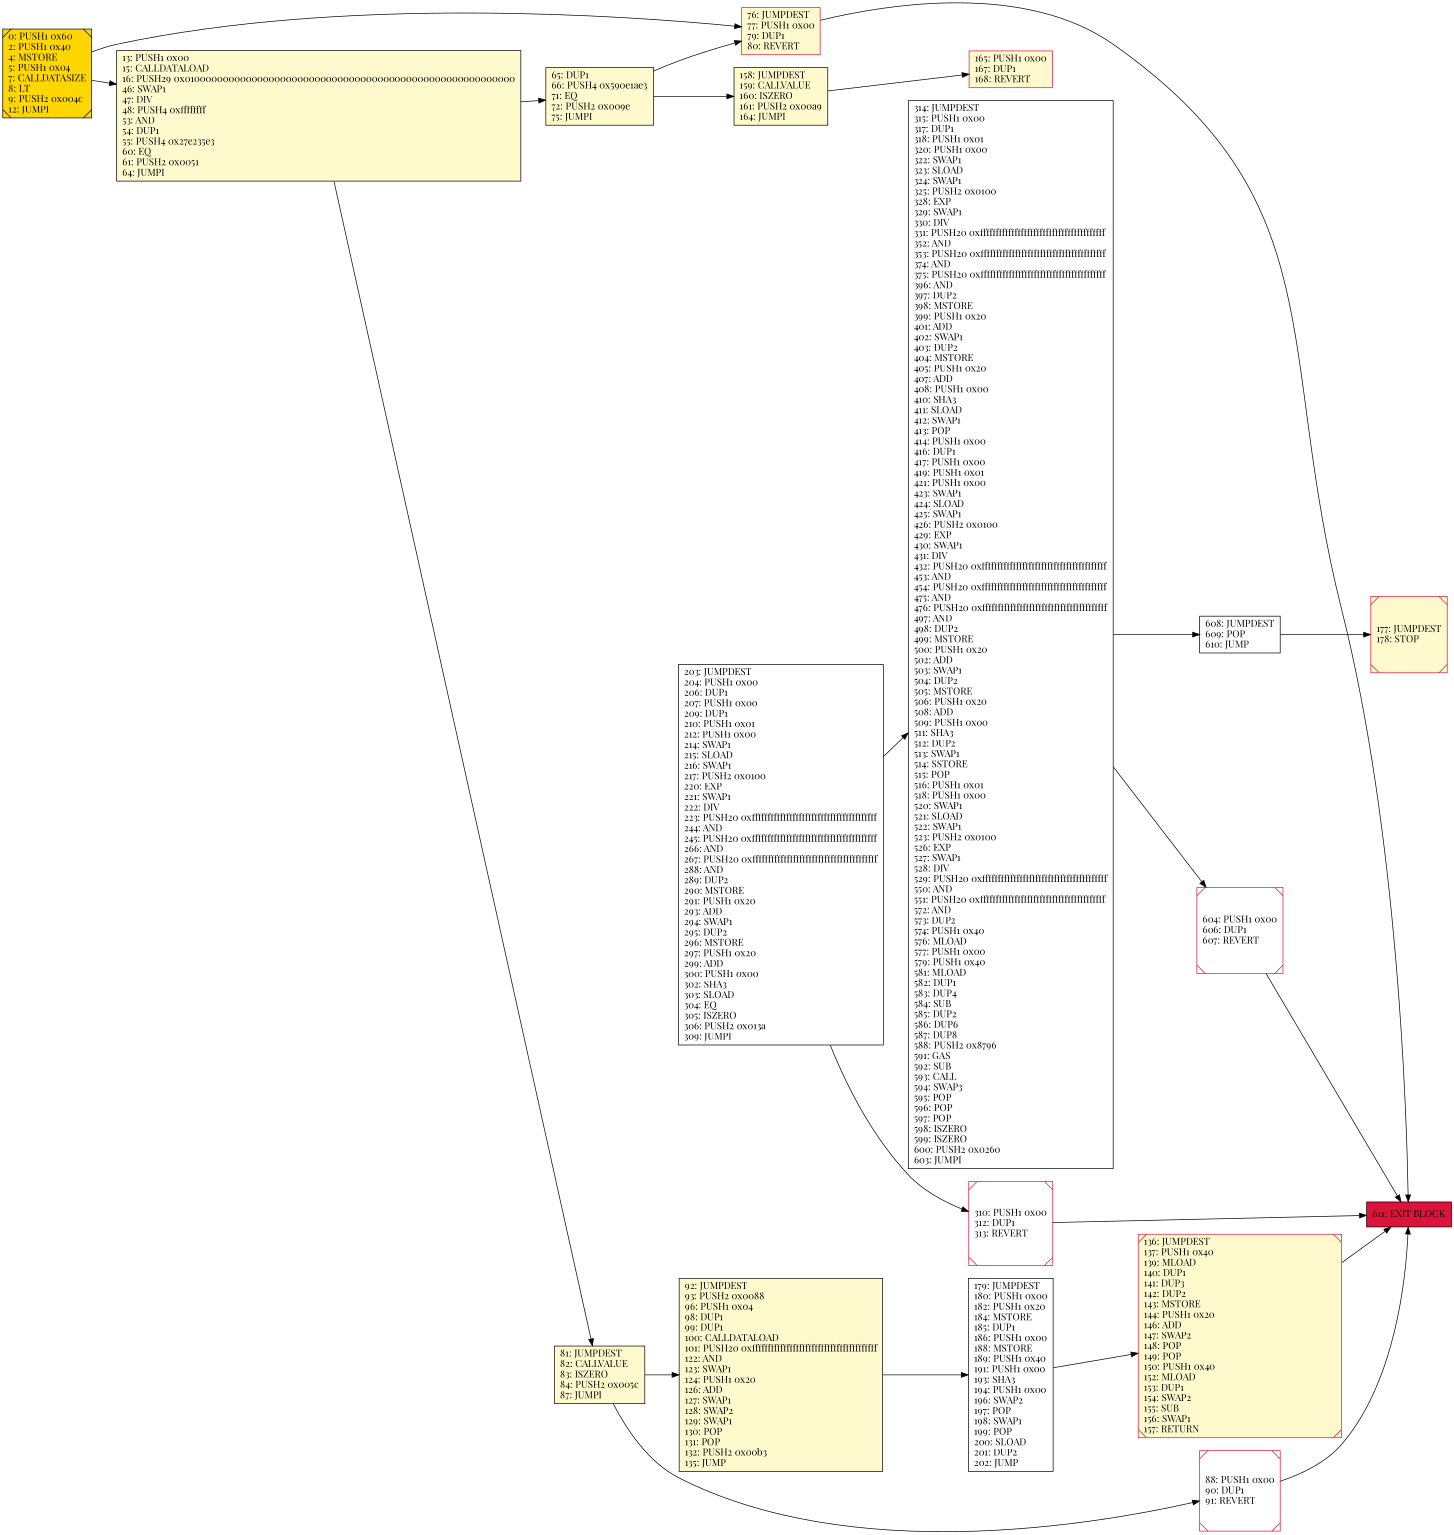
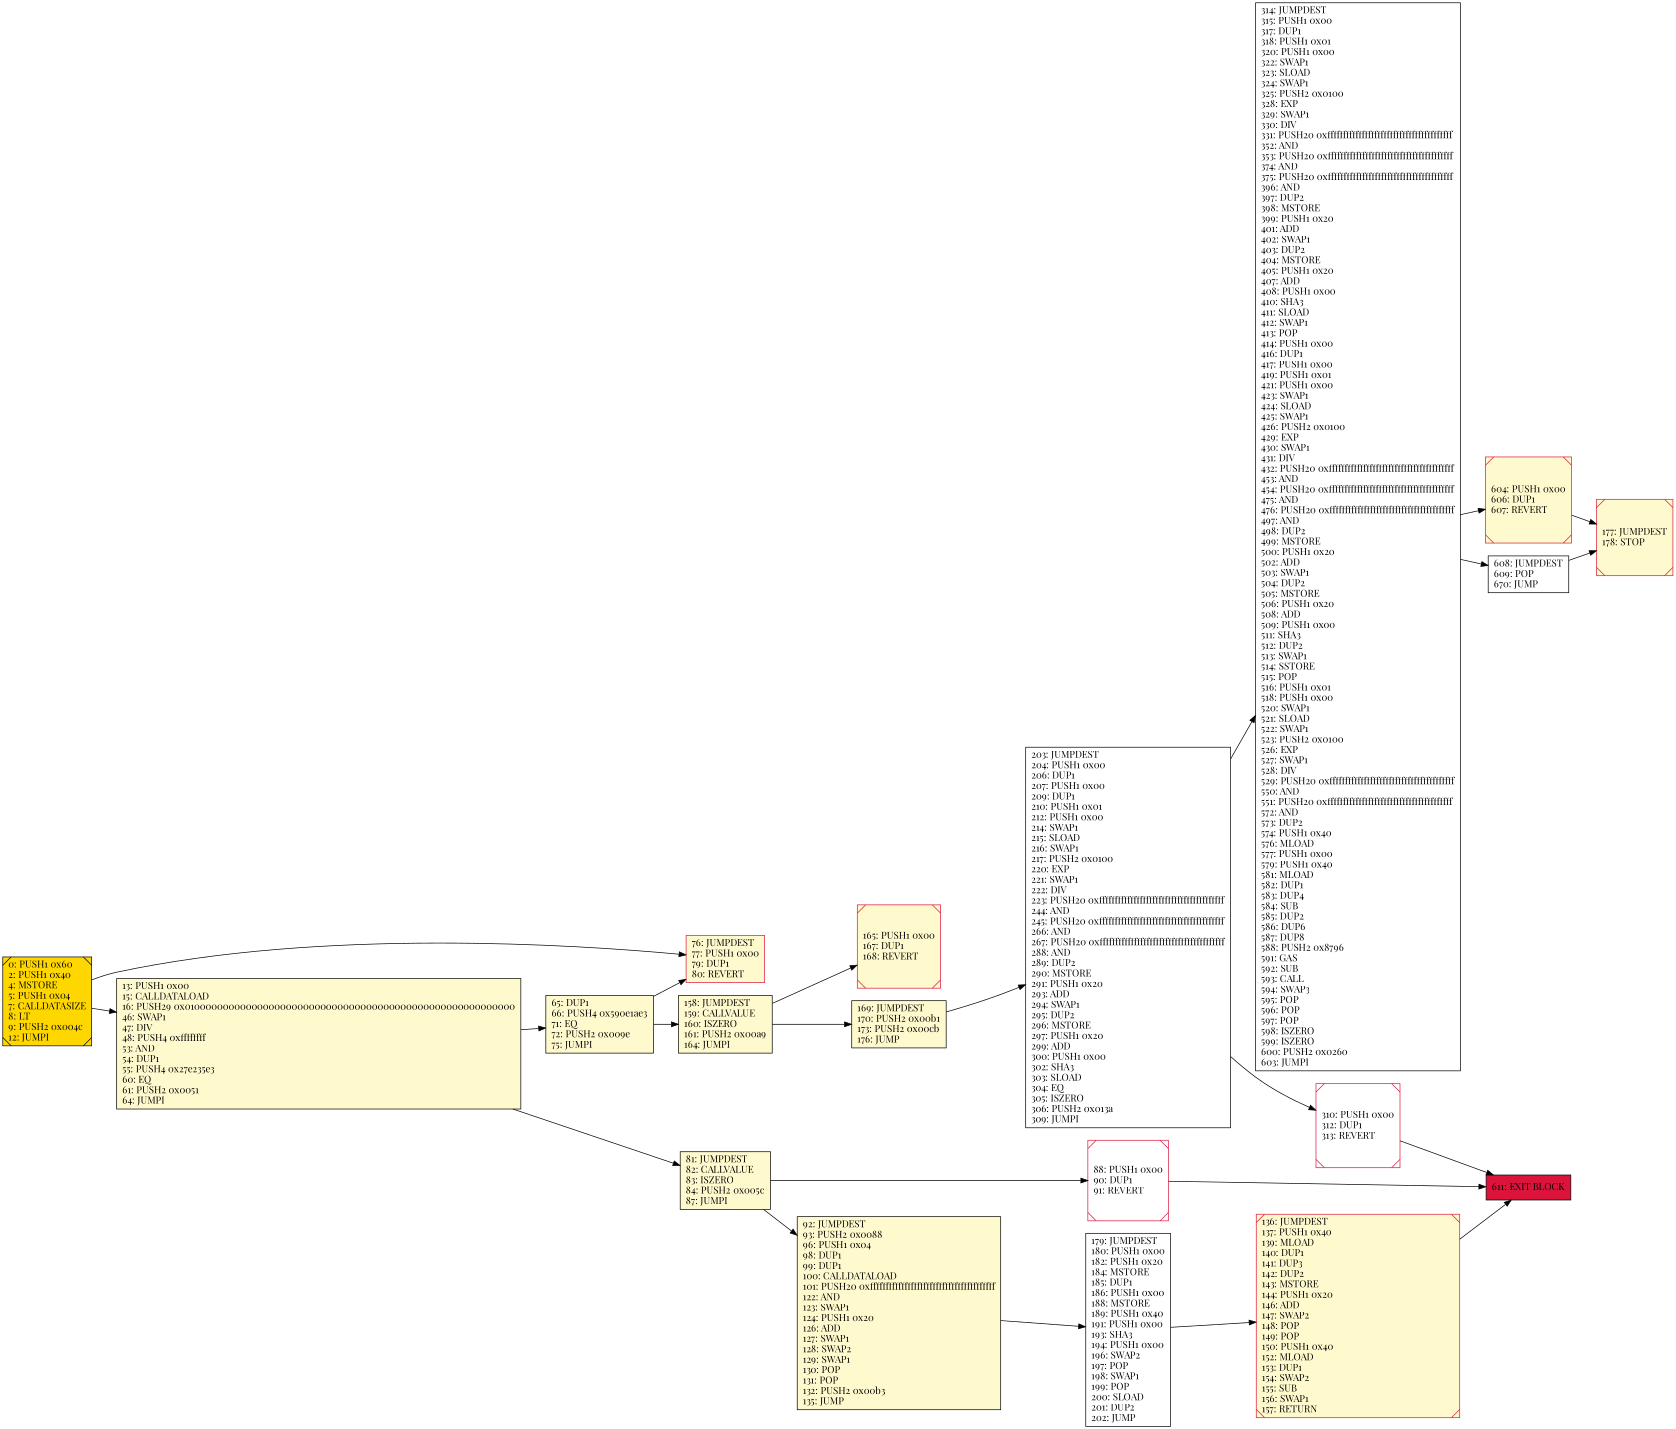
(1011, 69) -> (899, 947)
(1310, 440) -> none
(1240, 635) -> (1528, 574)
(1240, 930) -> (1528, 500)
none -> (899, 1024)
(1332, 1085) -> (1581, 518)
